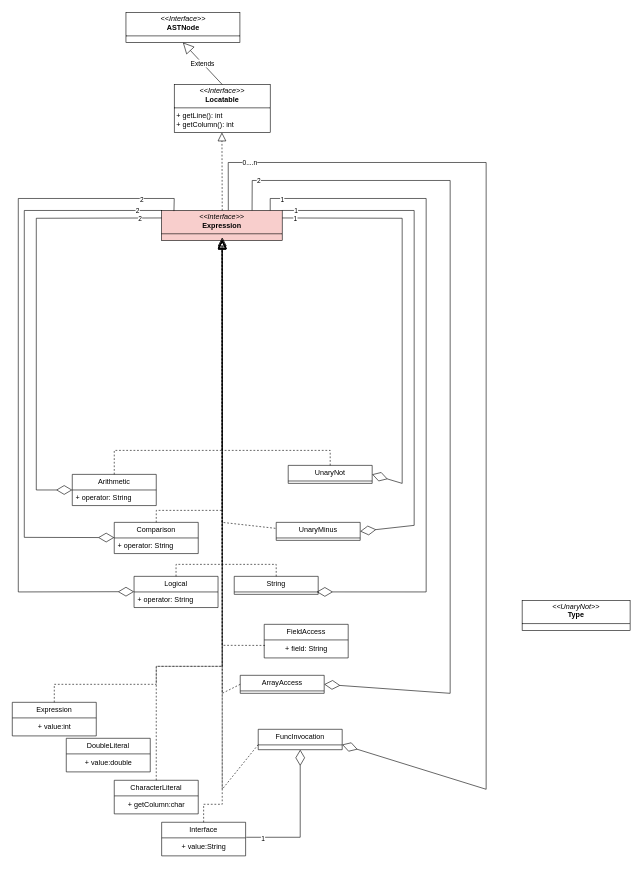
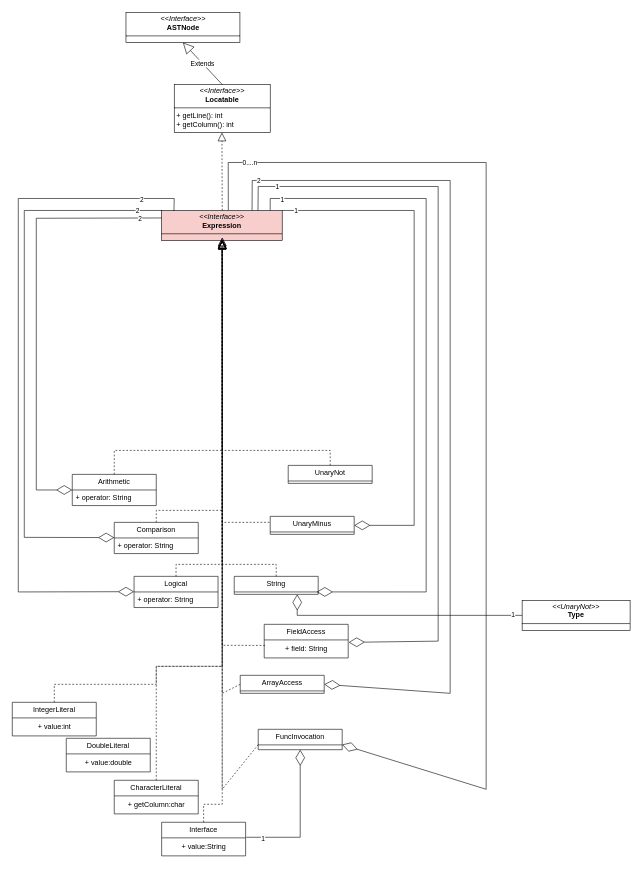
none -> (347, 186)
(387, 218) -> none
(318, 531) -> (312, 525)
none -> (407, 615)
(54, 710) -> (54, 710)
